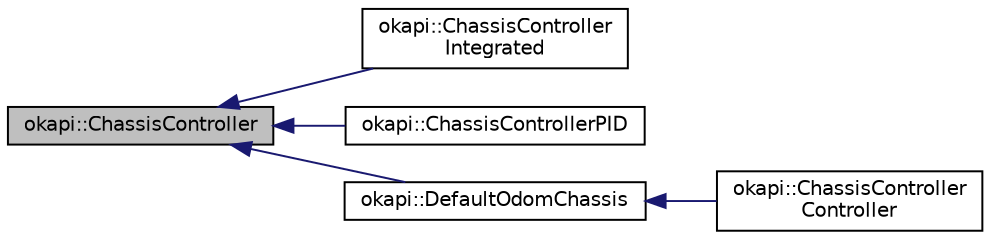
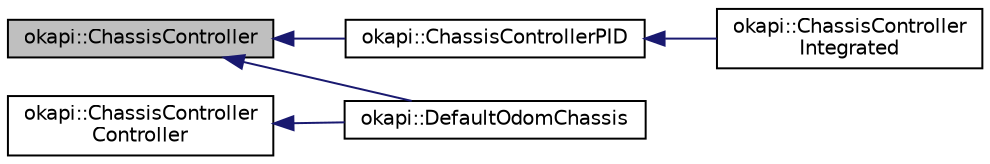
(306, 85) -> (691, 39)
(691, 201) -> (319, 123)
